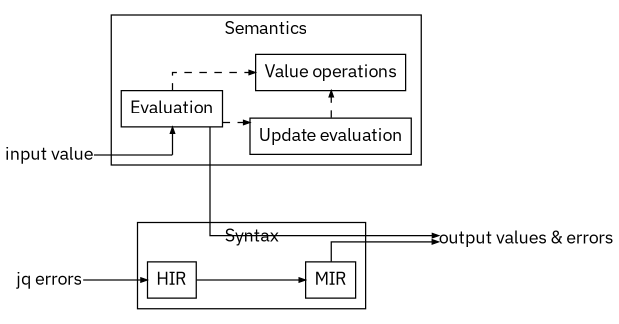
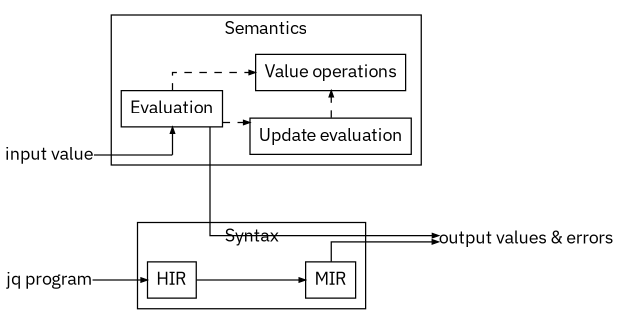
(49, 280) -> (49, 280)
